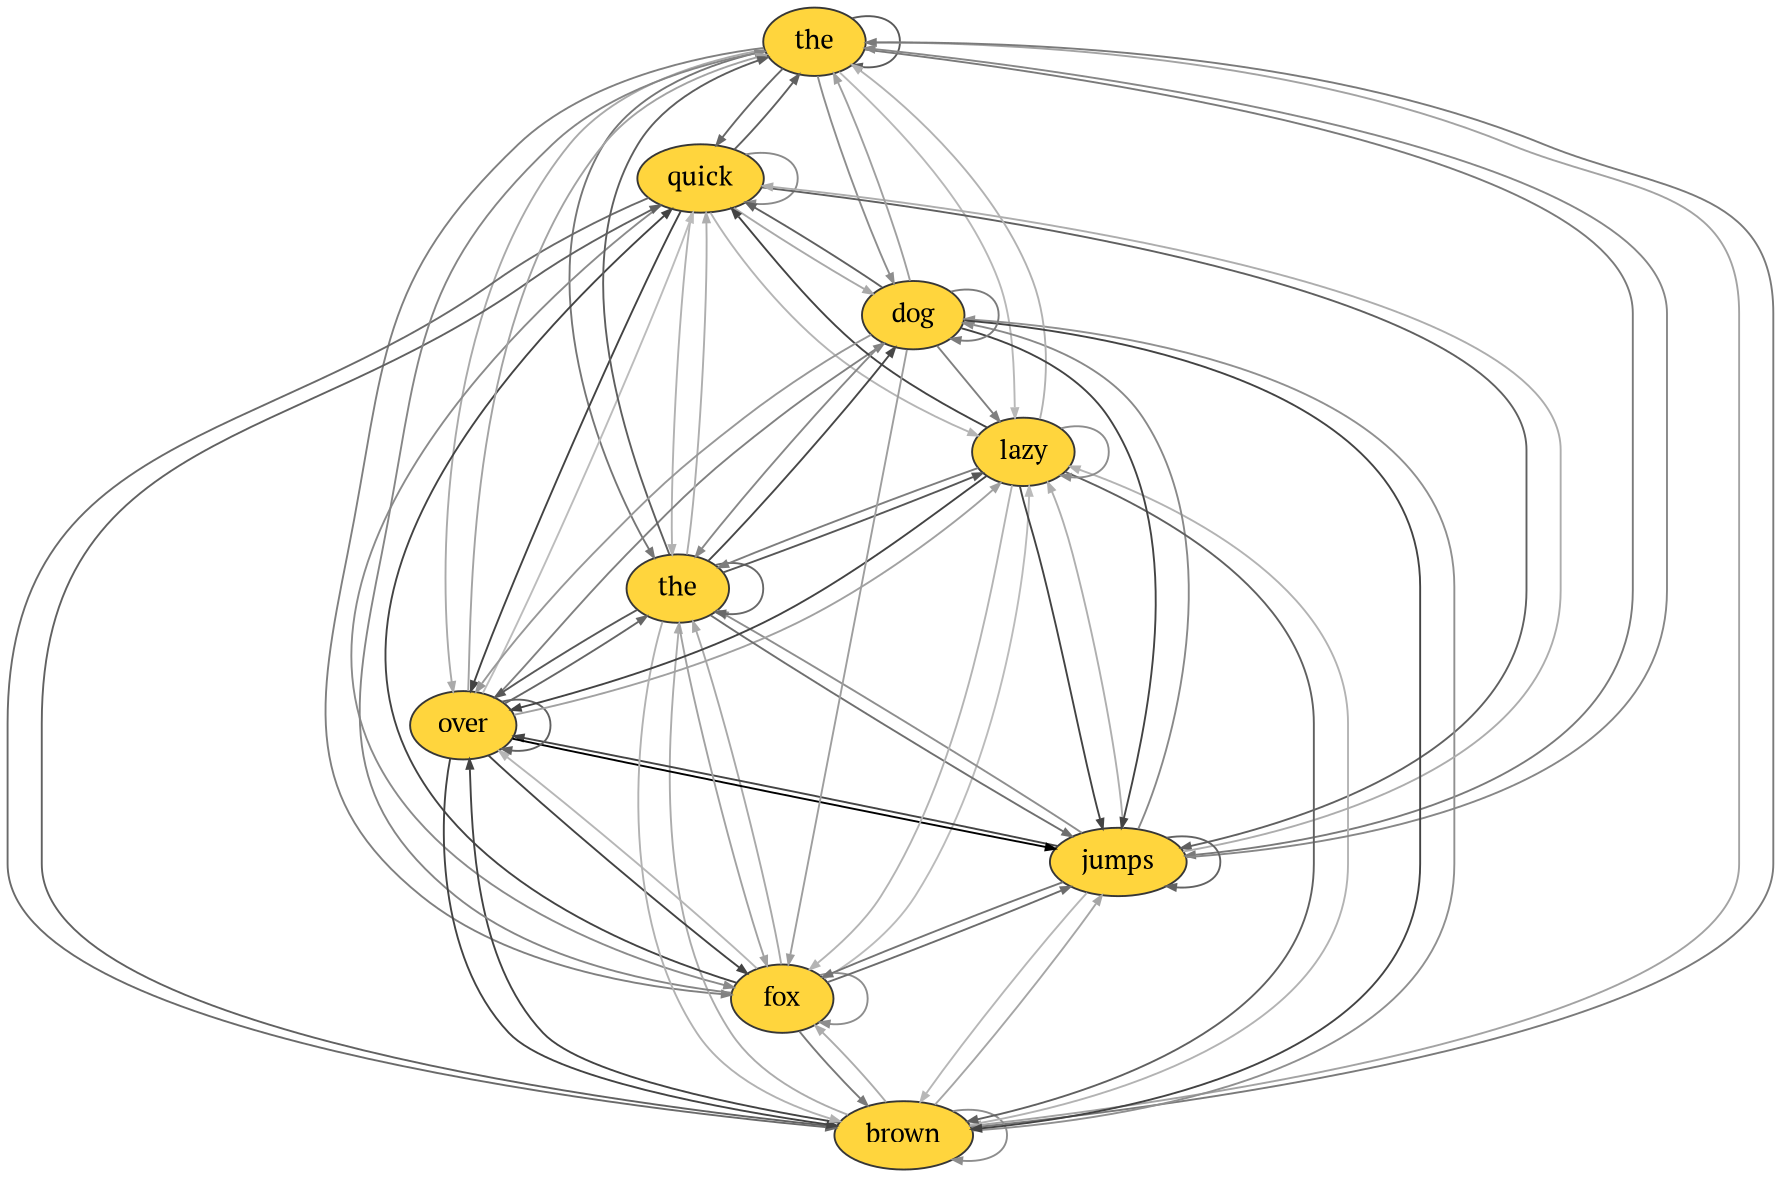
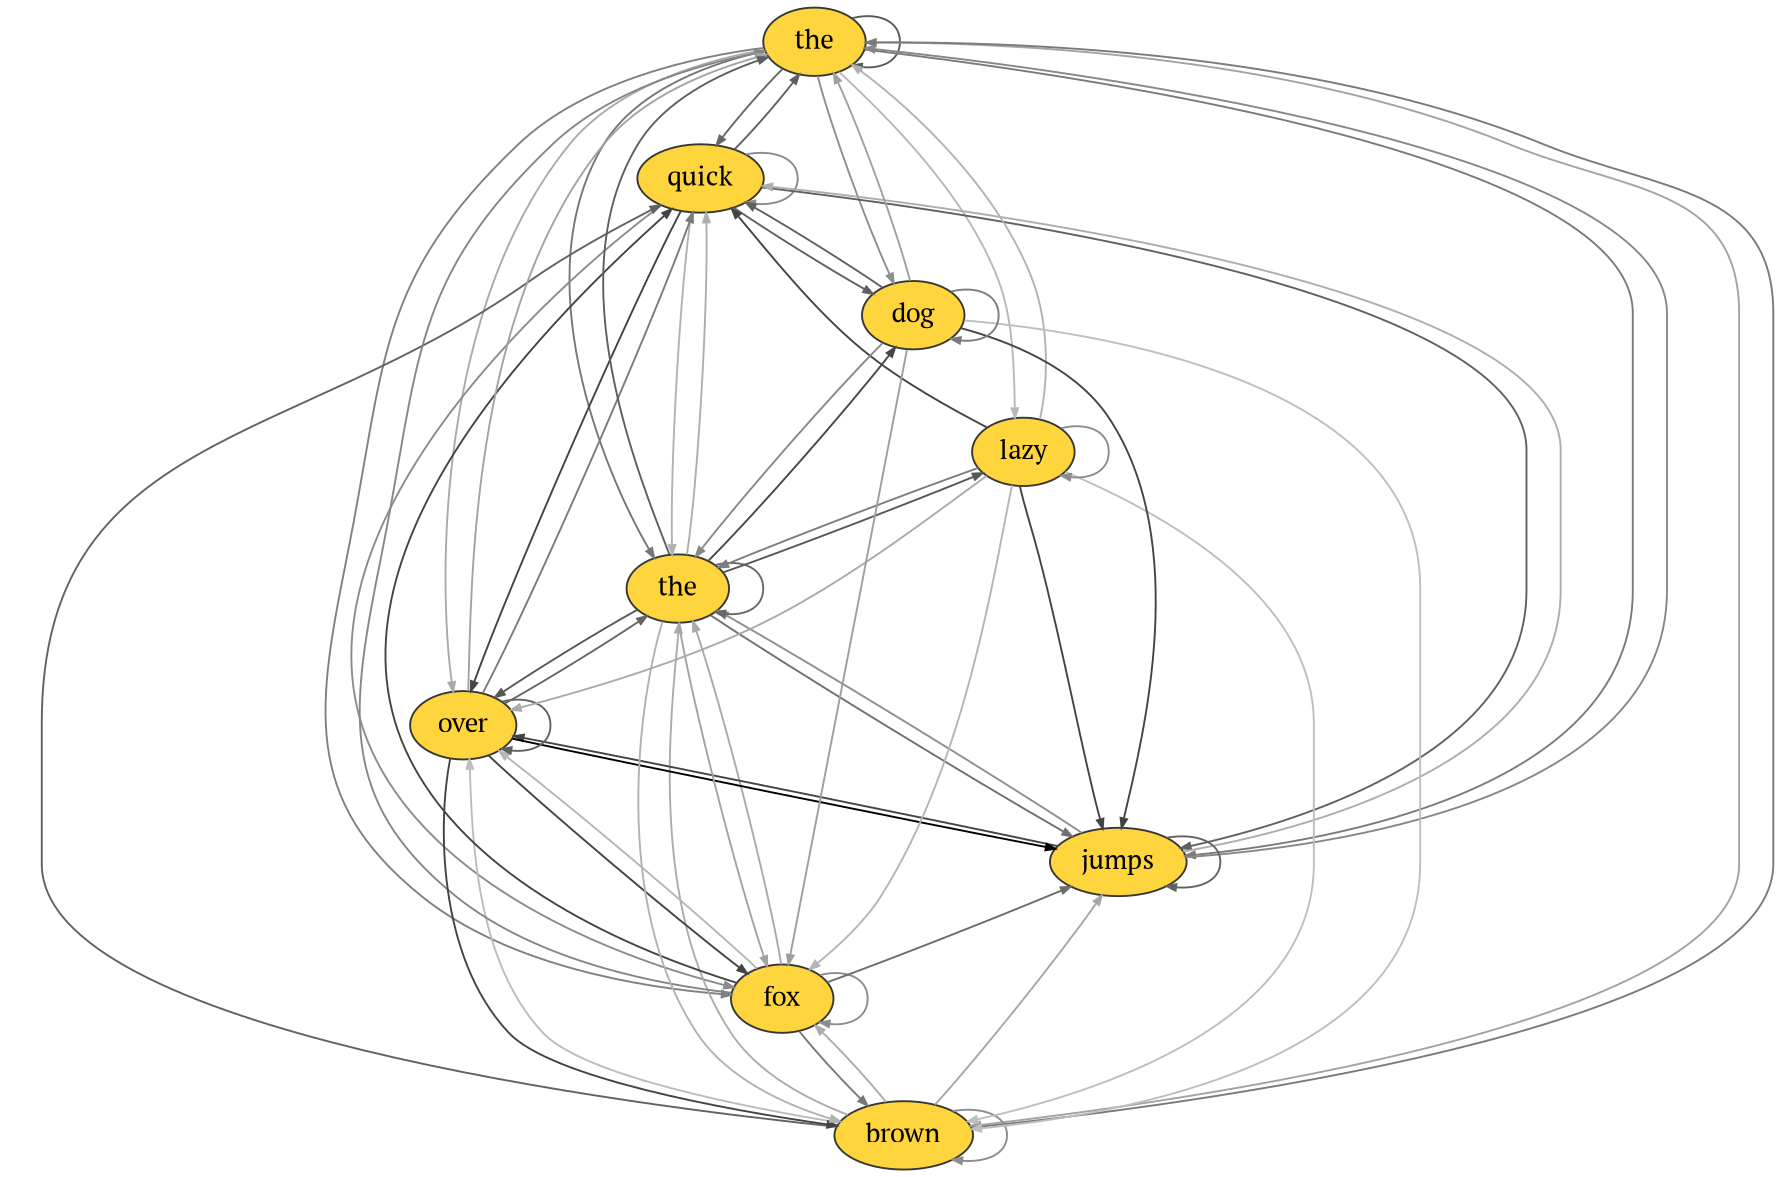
(799, 250) -> (799, 250)
(821, 344) -> none
(965, 380) -> none
(591, 460) -> (591, 460)
(710, 473) -> none
(659, 489) -> none
(1186, 555) -> none
(768, 620) -> (768, 620)
(782, 630) -> none
(1097, 658) -> none
(1454, 690) -> none
(1420, 717) -> (1420, 717)
(982, 749) -> none
(8, 801) -> none
(1314, 858) -> (1314, 858)
(1347, 871) -> none
(947, 927) -> none
(1004, 991) -> none
(556, 1043) -> (556, 1043)
